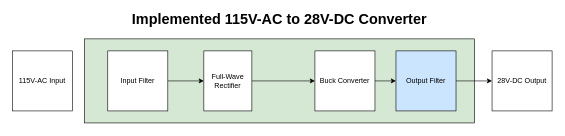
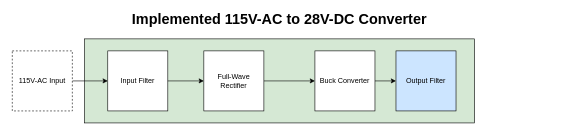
(42, 81) -> (42, 81)
none -> (102, 81)
(228, 81) -> (234, 81)
(486, 81) -> none
(522, 81) -> none
